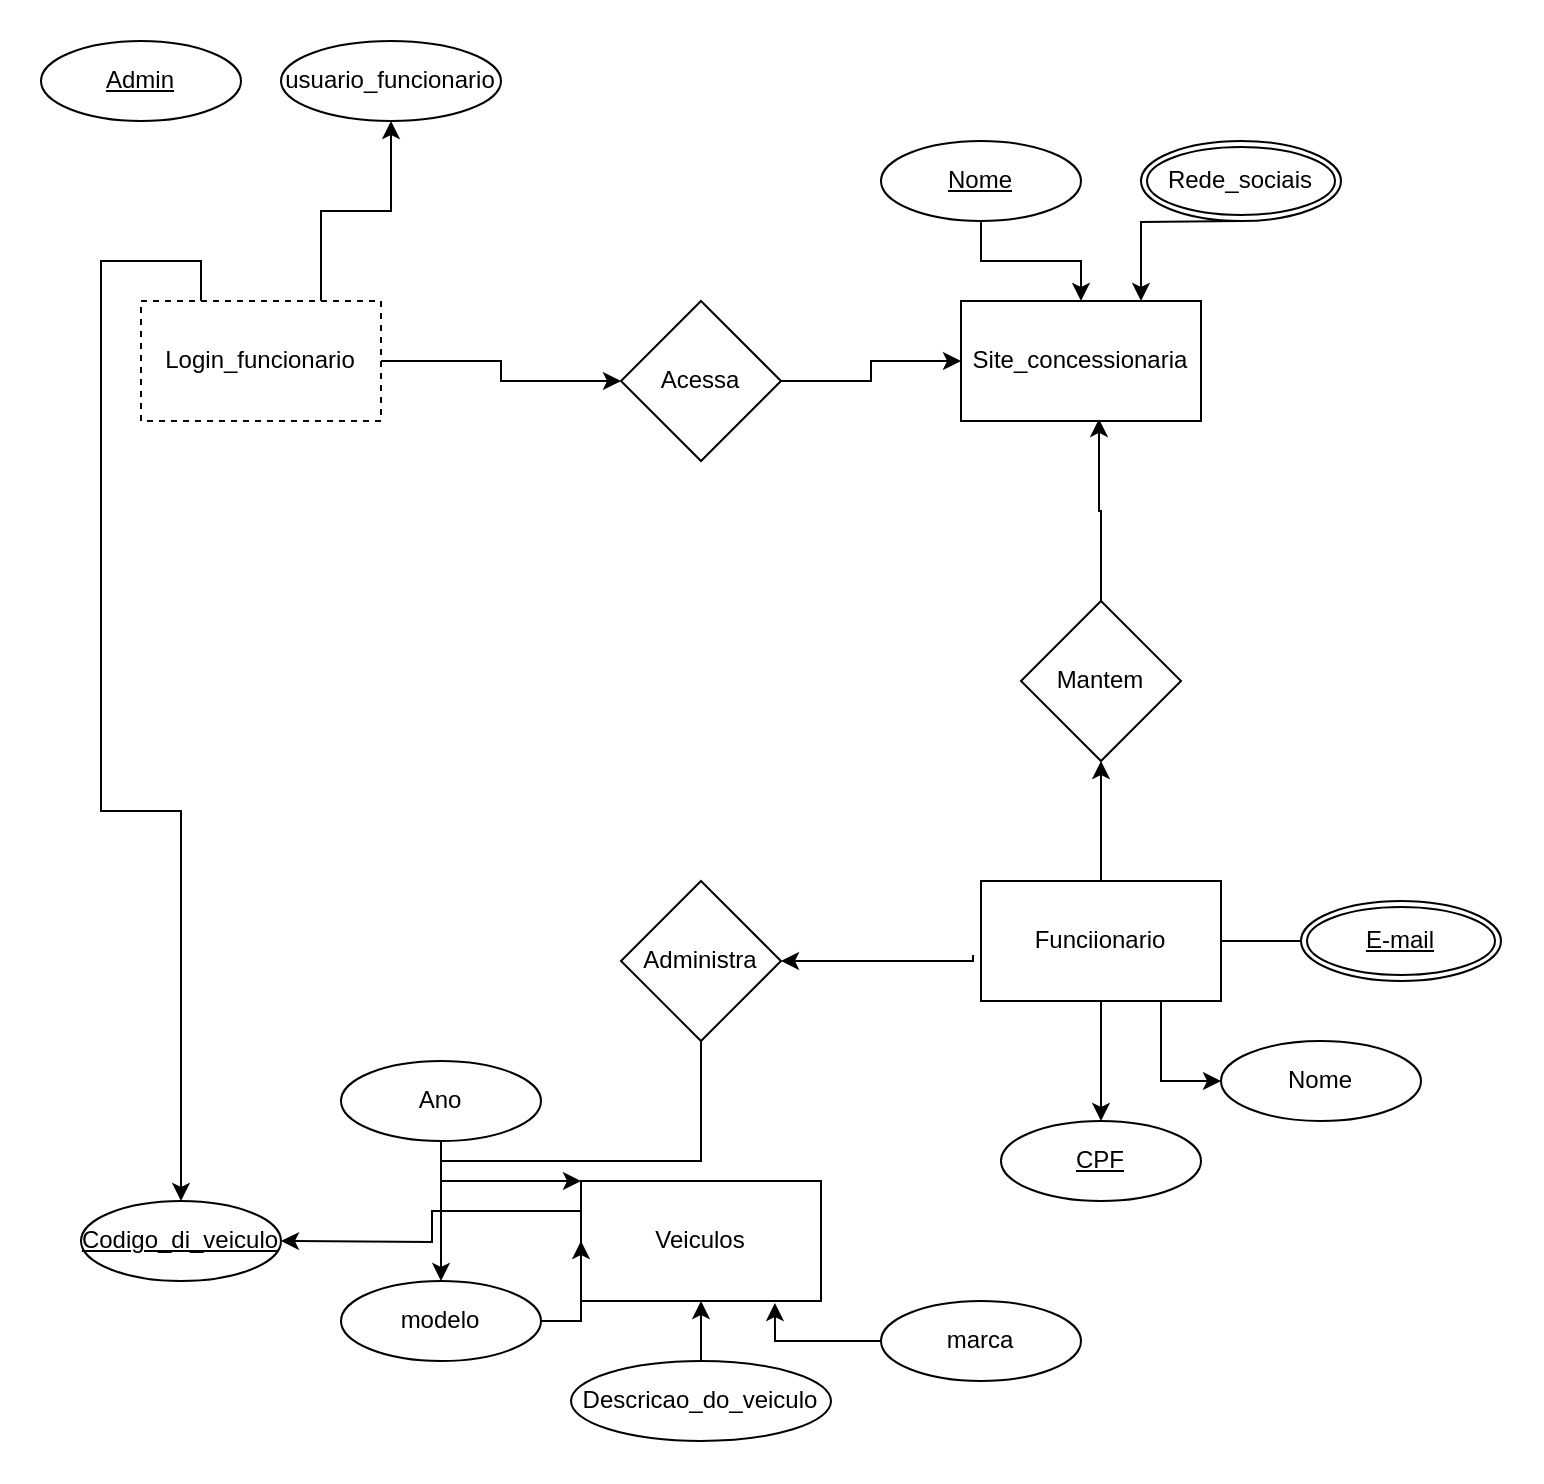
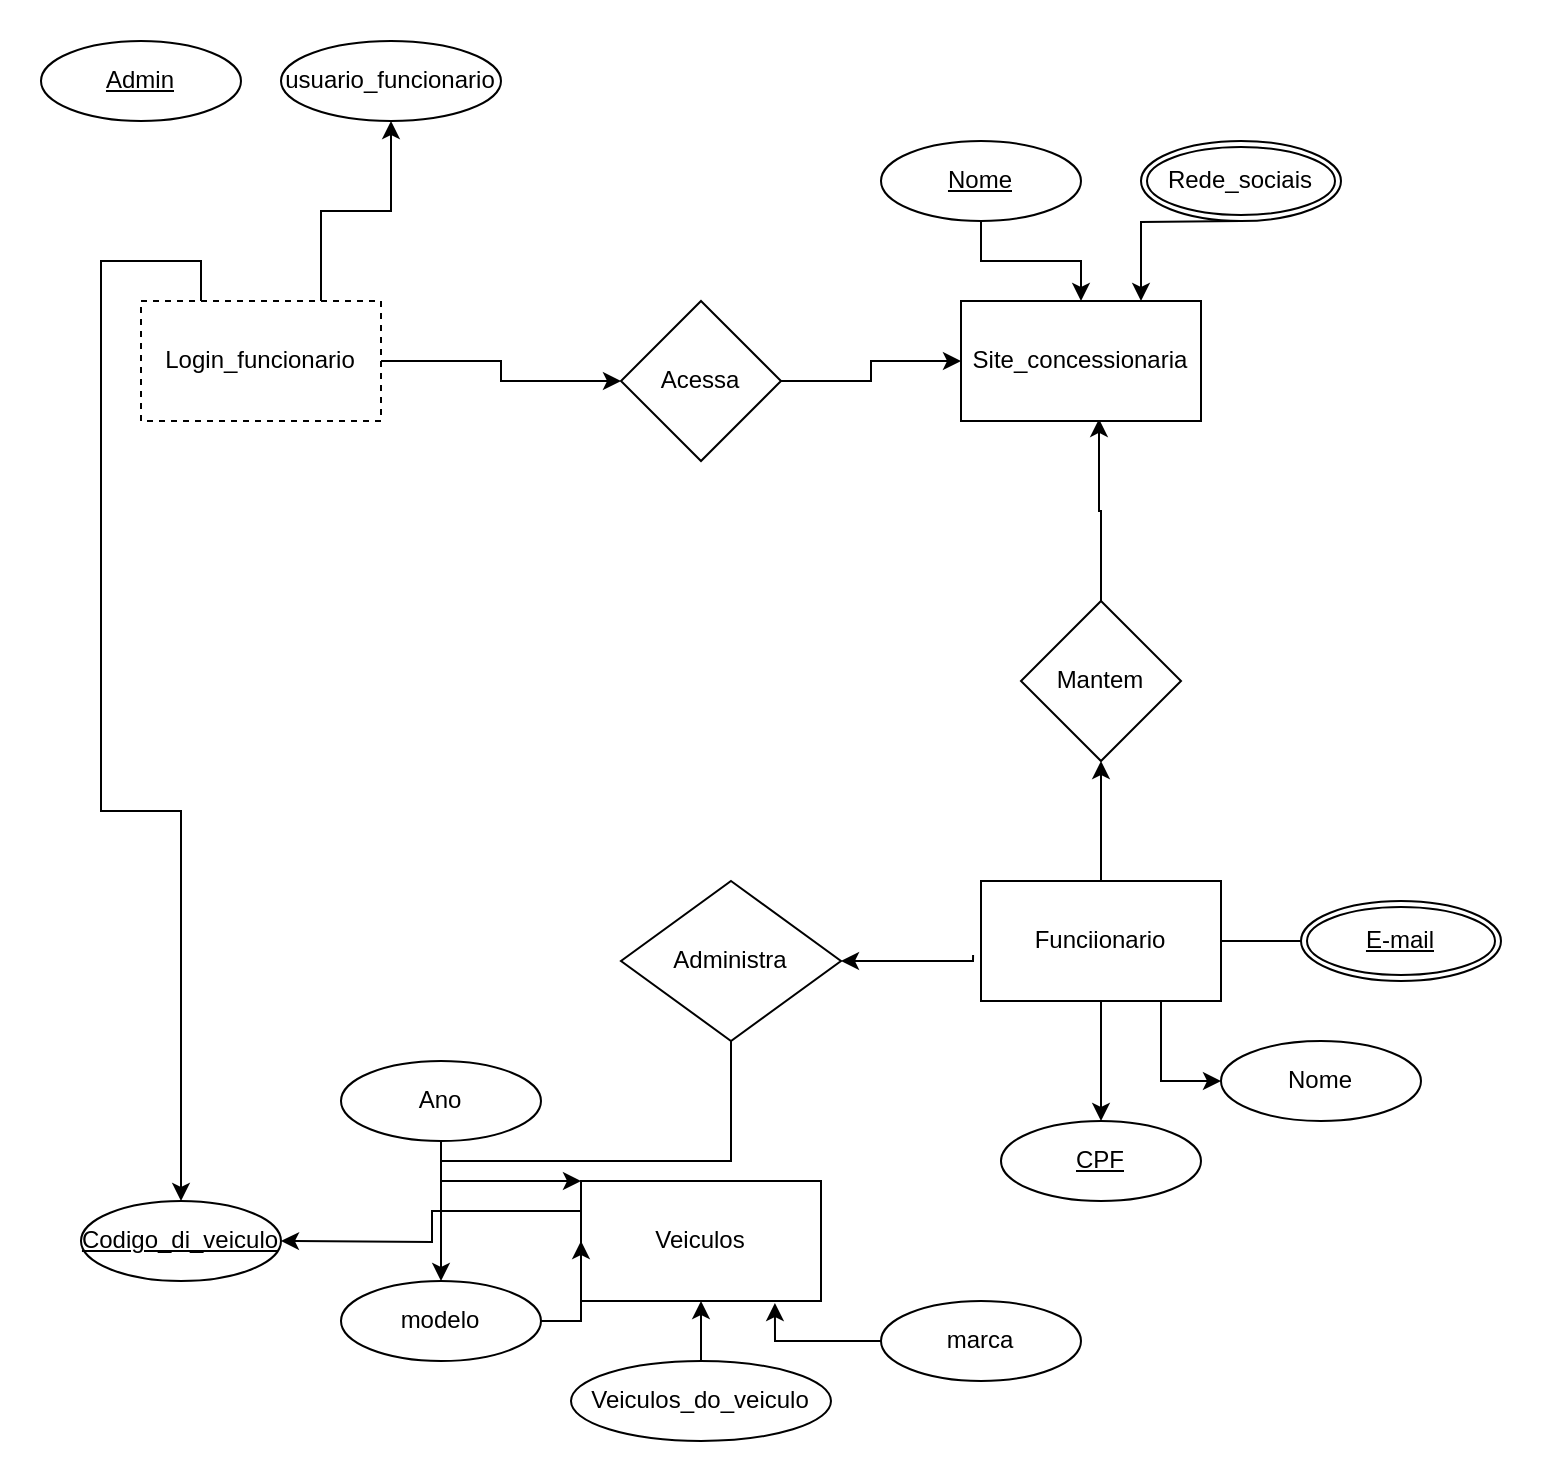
(701, 961) -> (731, 961)
(701, 1401) -> (701, 1401)
